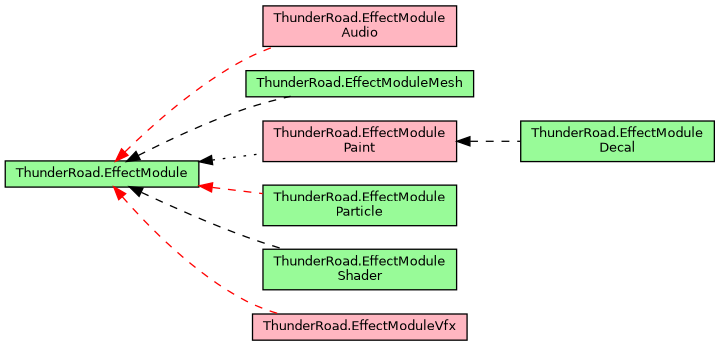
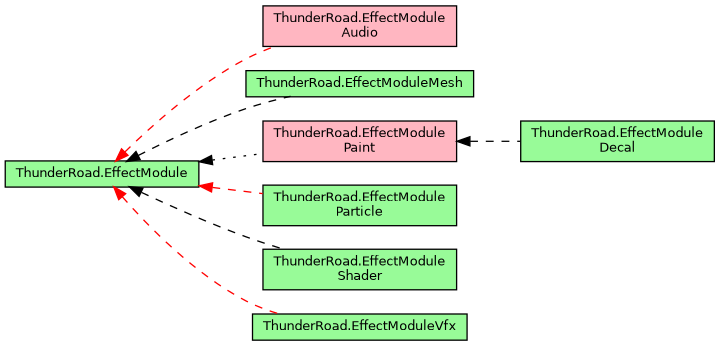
(360, 327) -> (360, 327)
